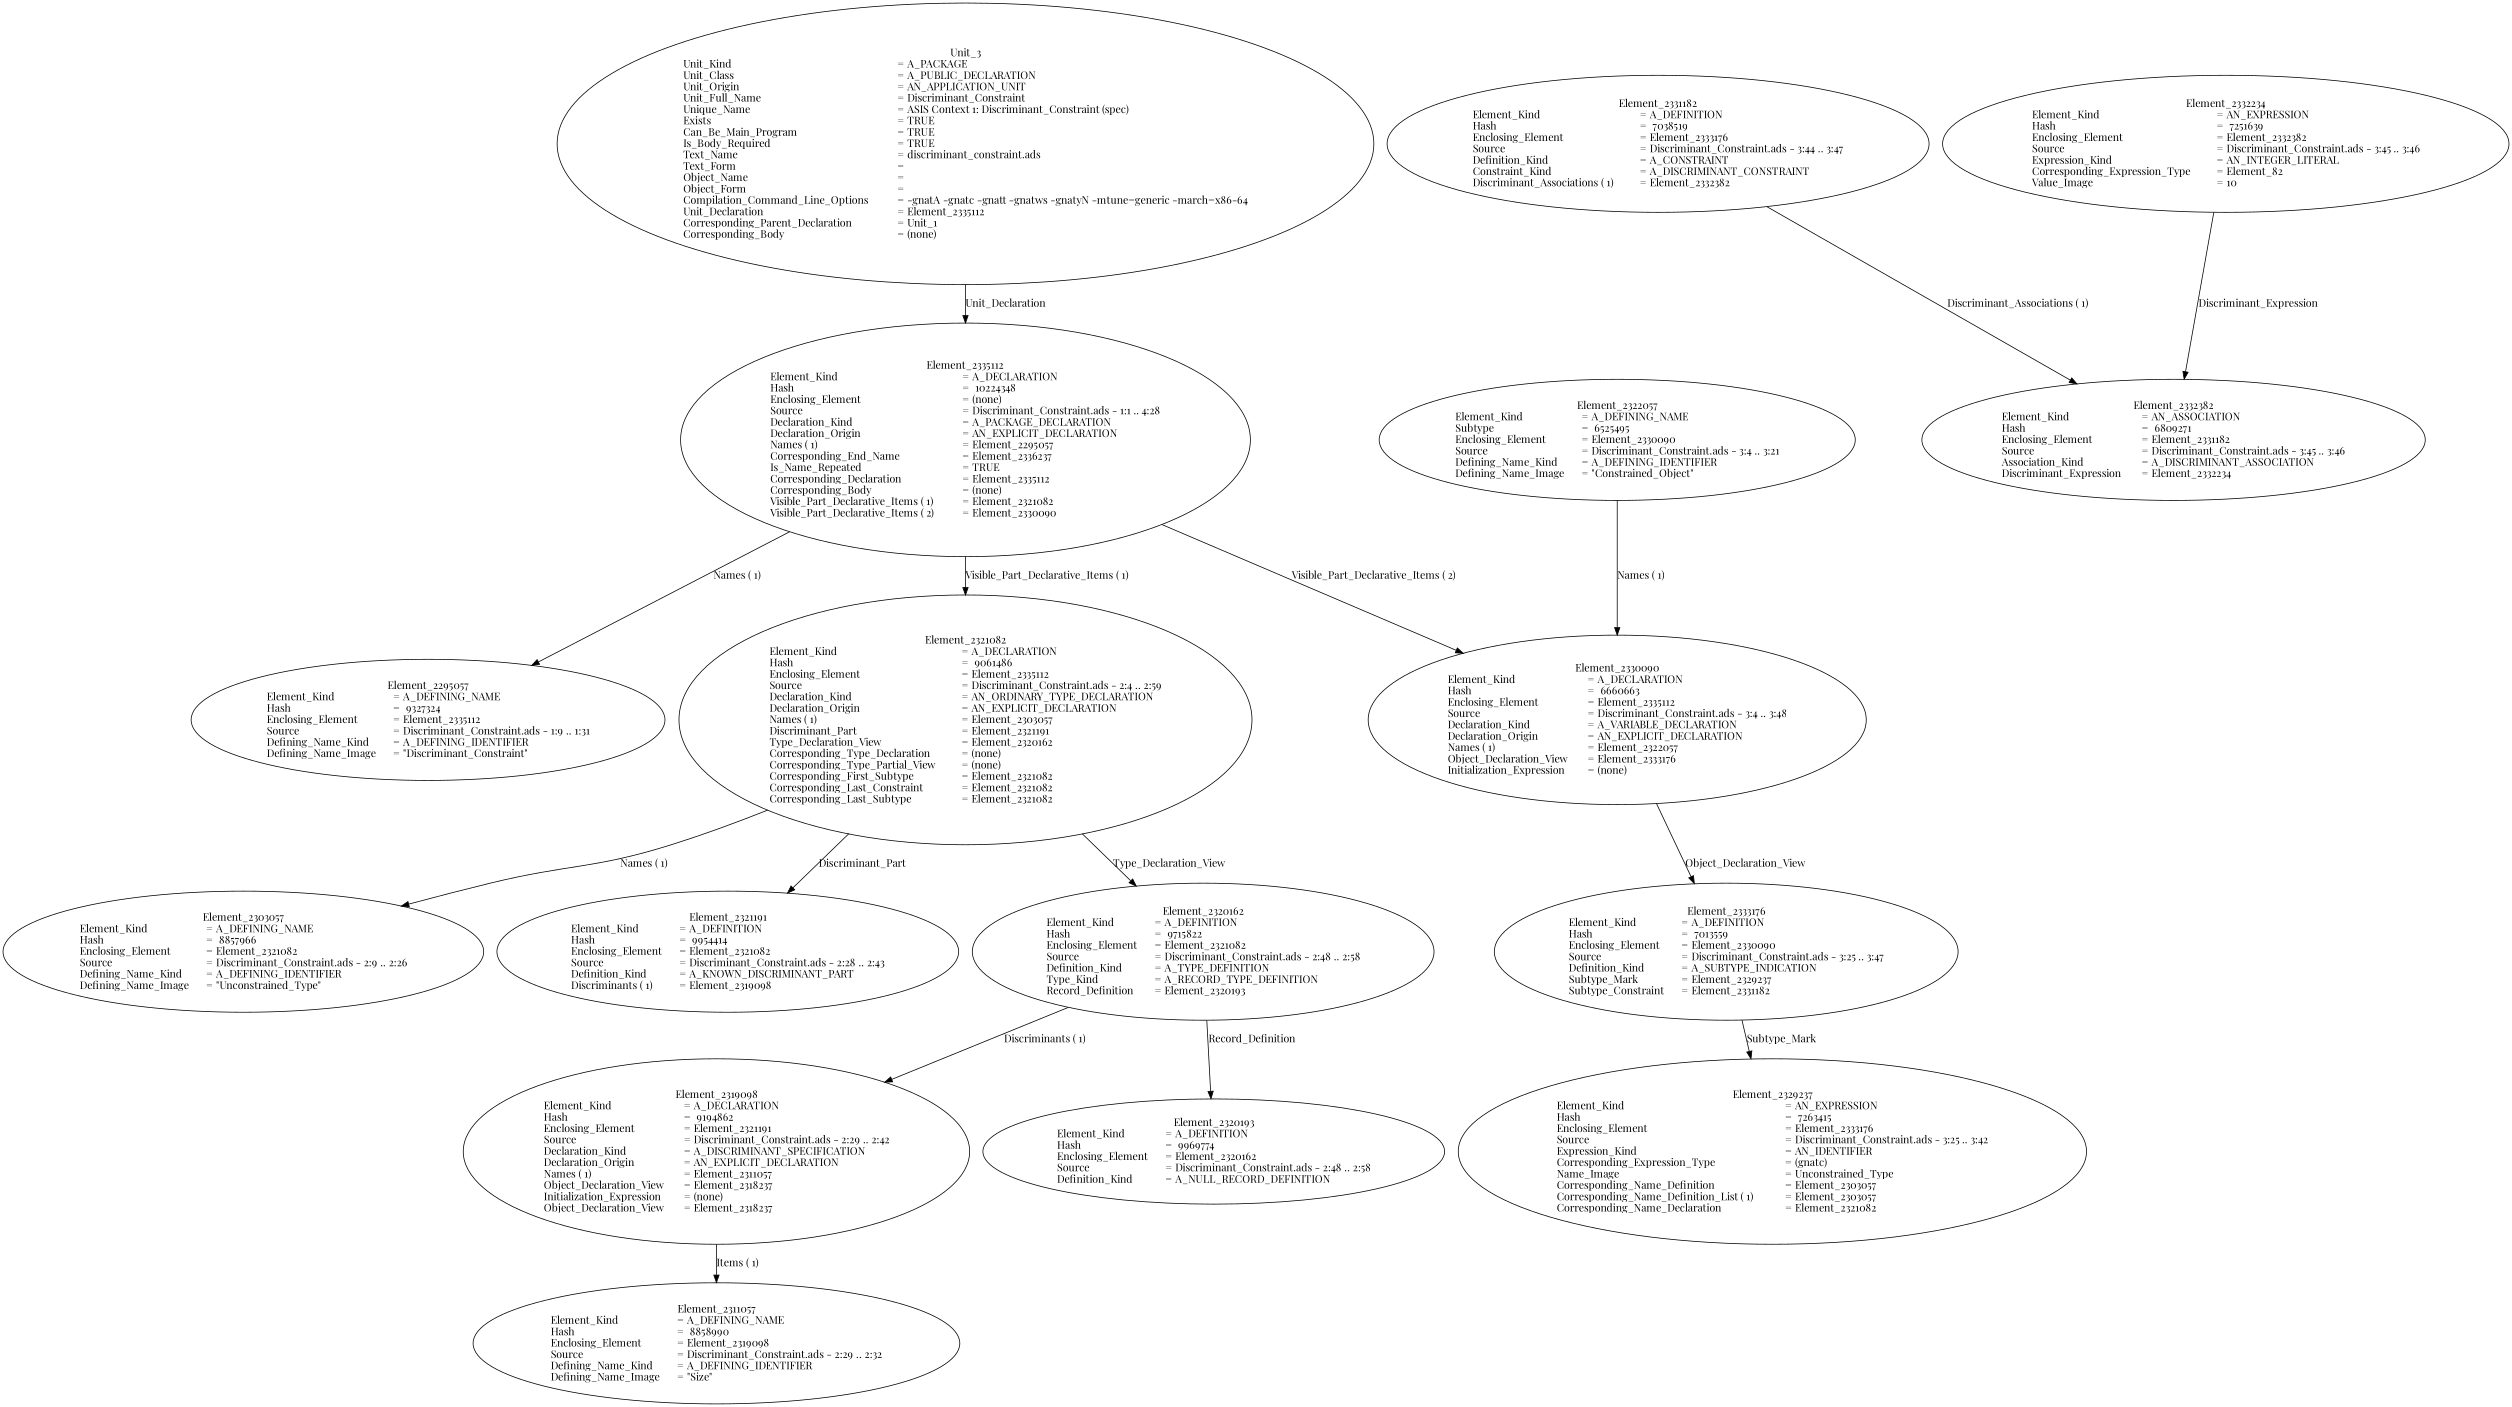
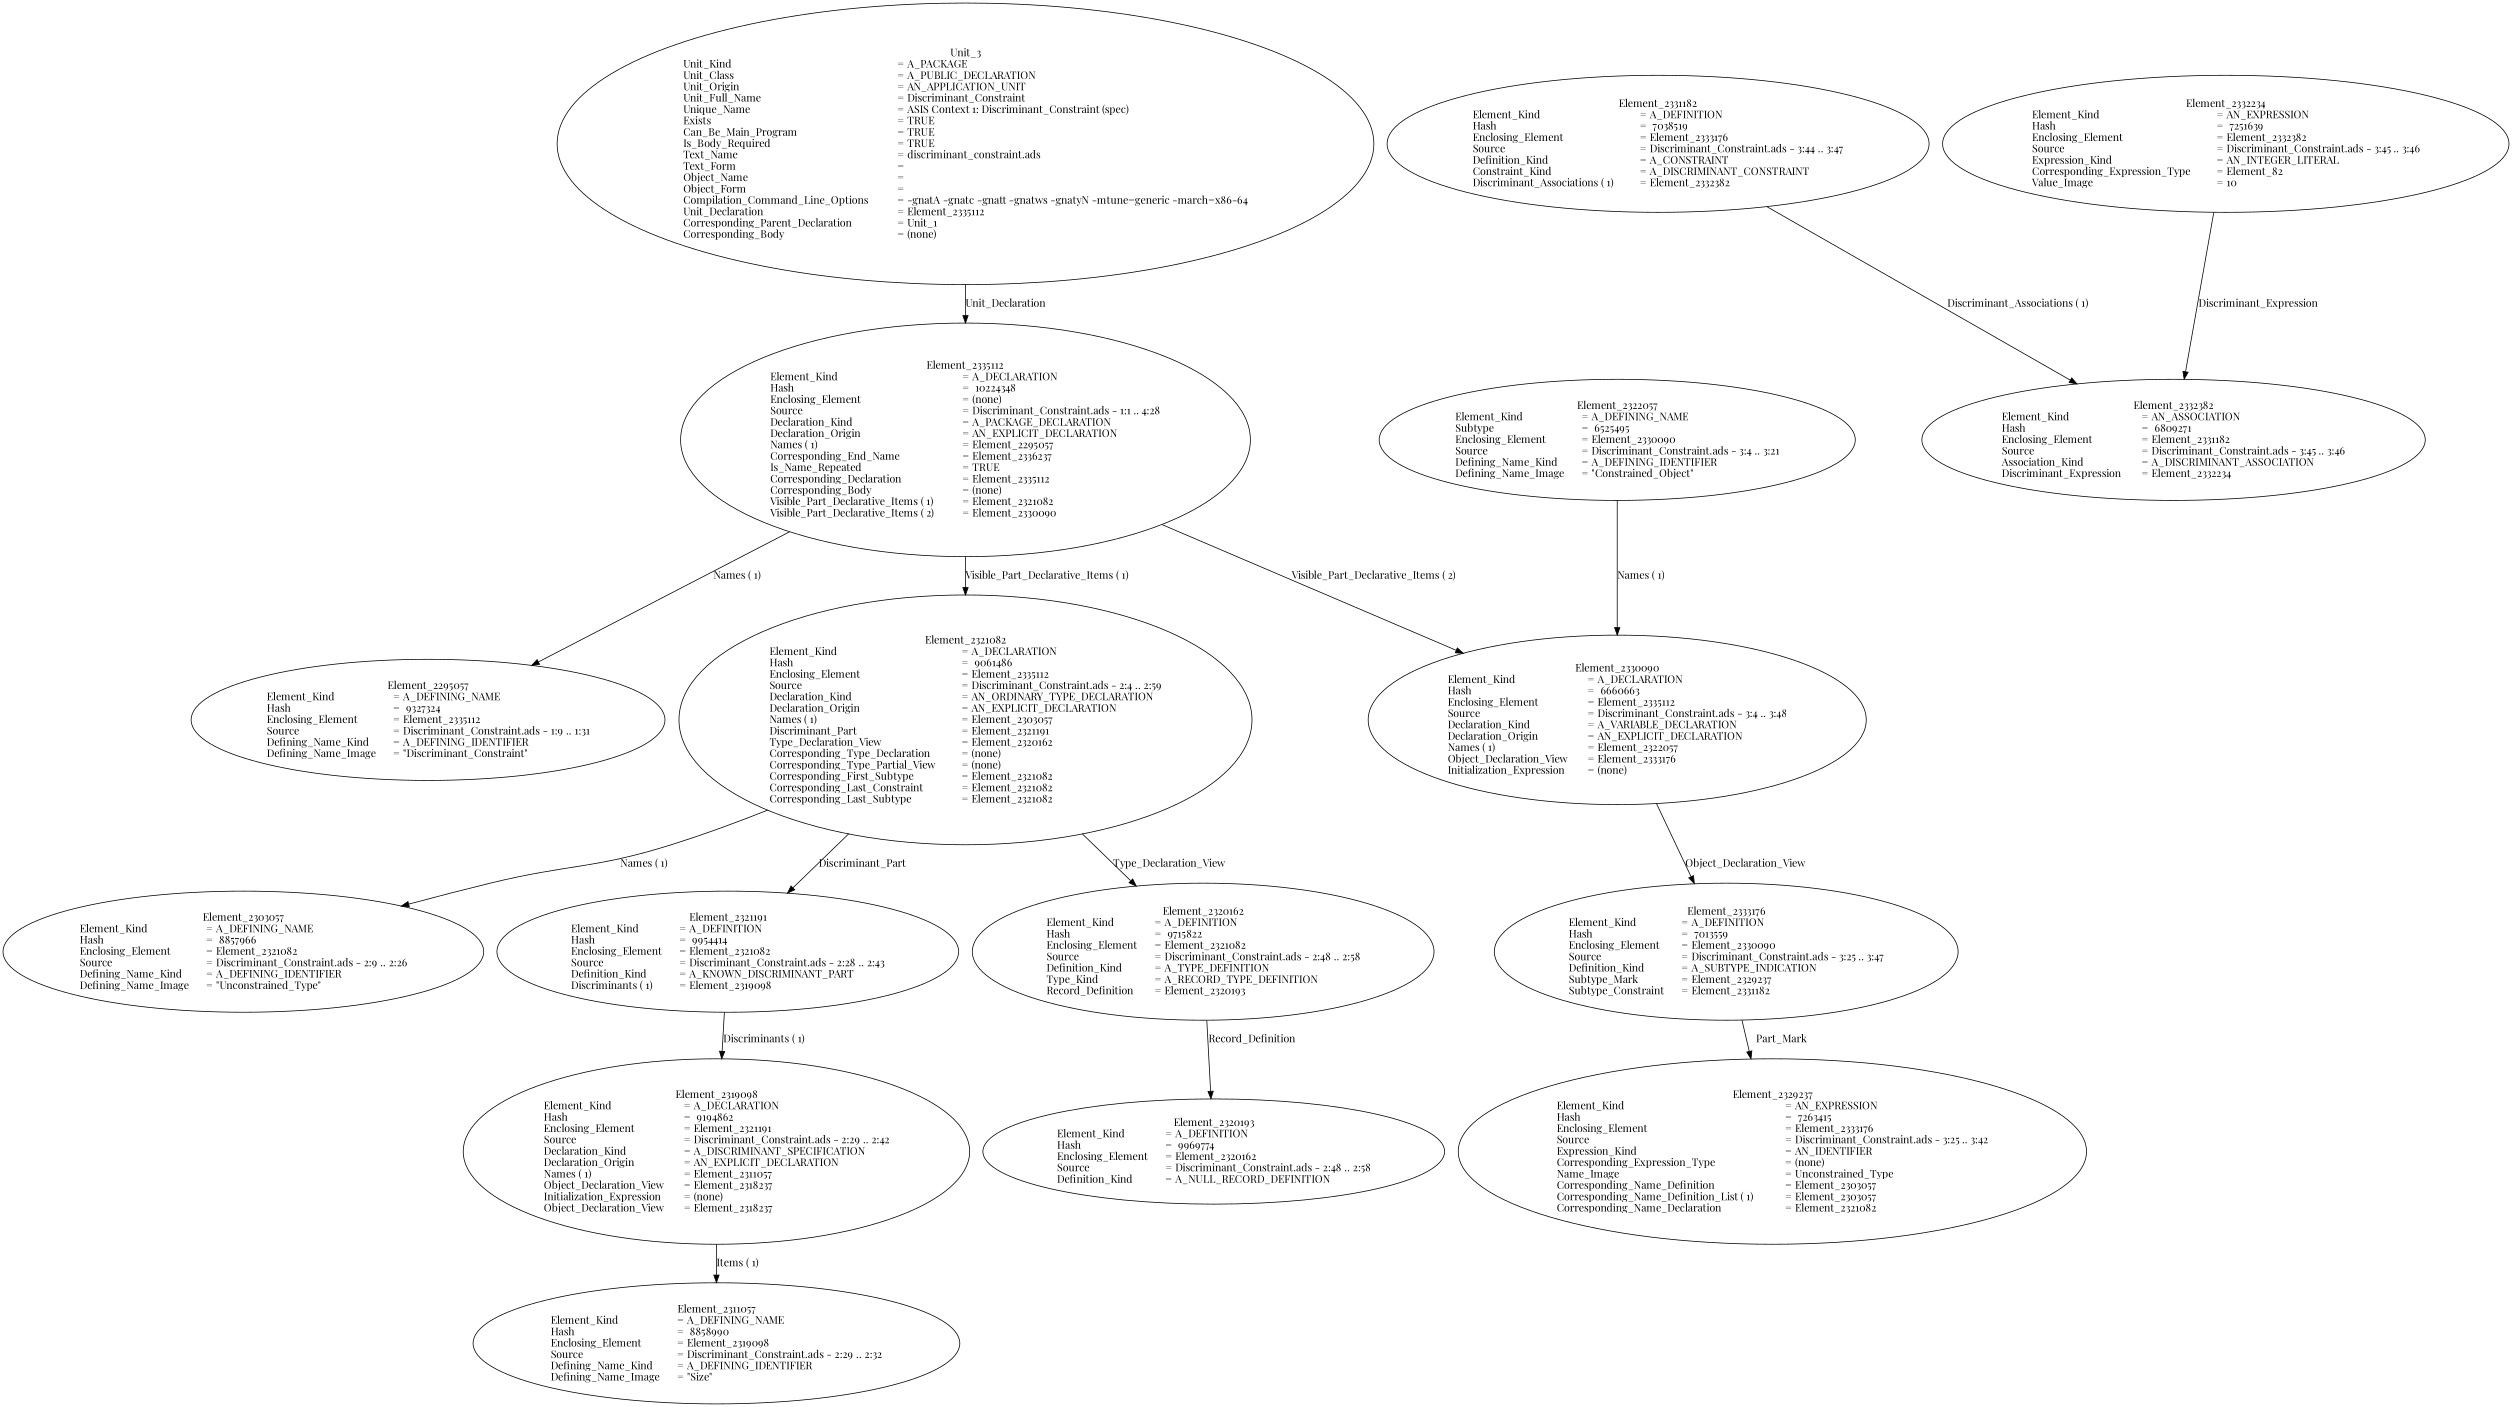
(1781, 1040) -> (1781, 1040)
(980, 1043) -> (723, 1032)
(1811, 1163) -> (1810, 1163)
